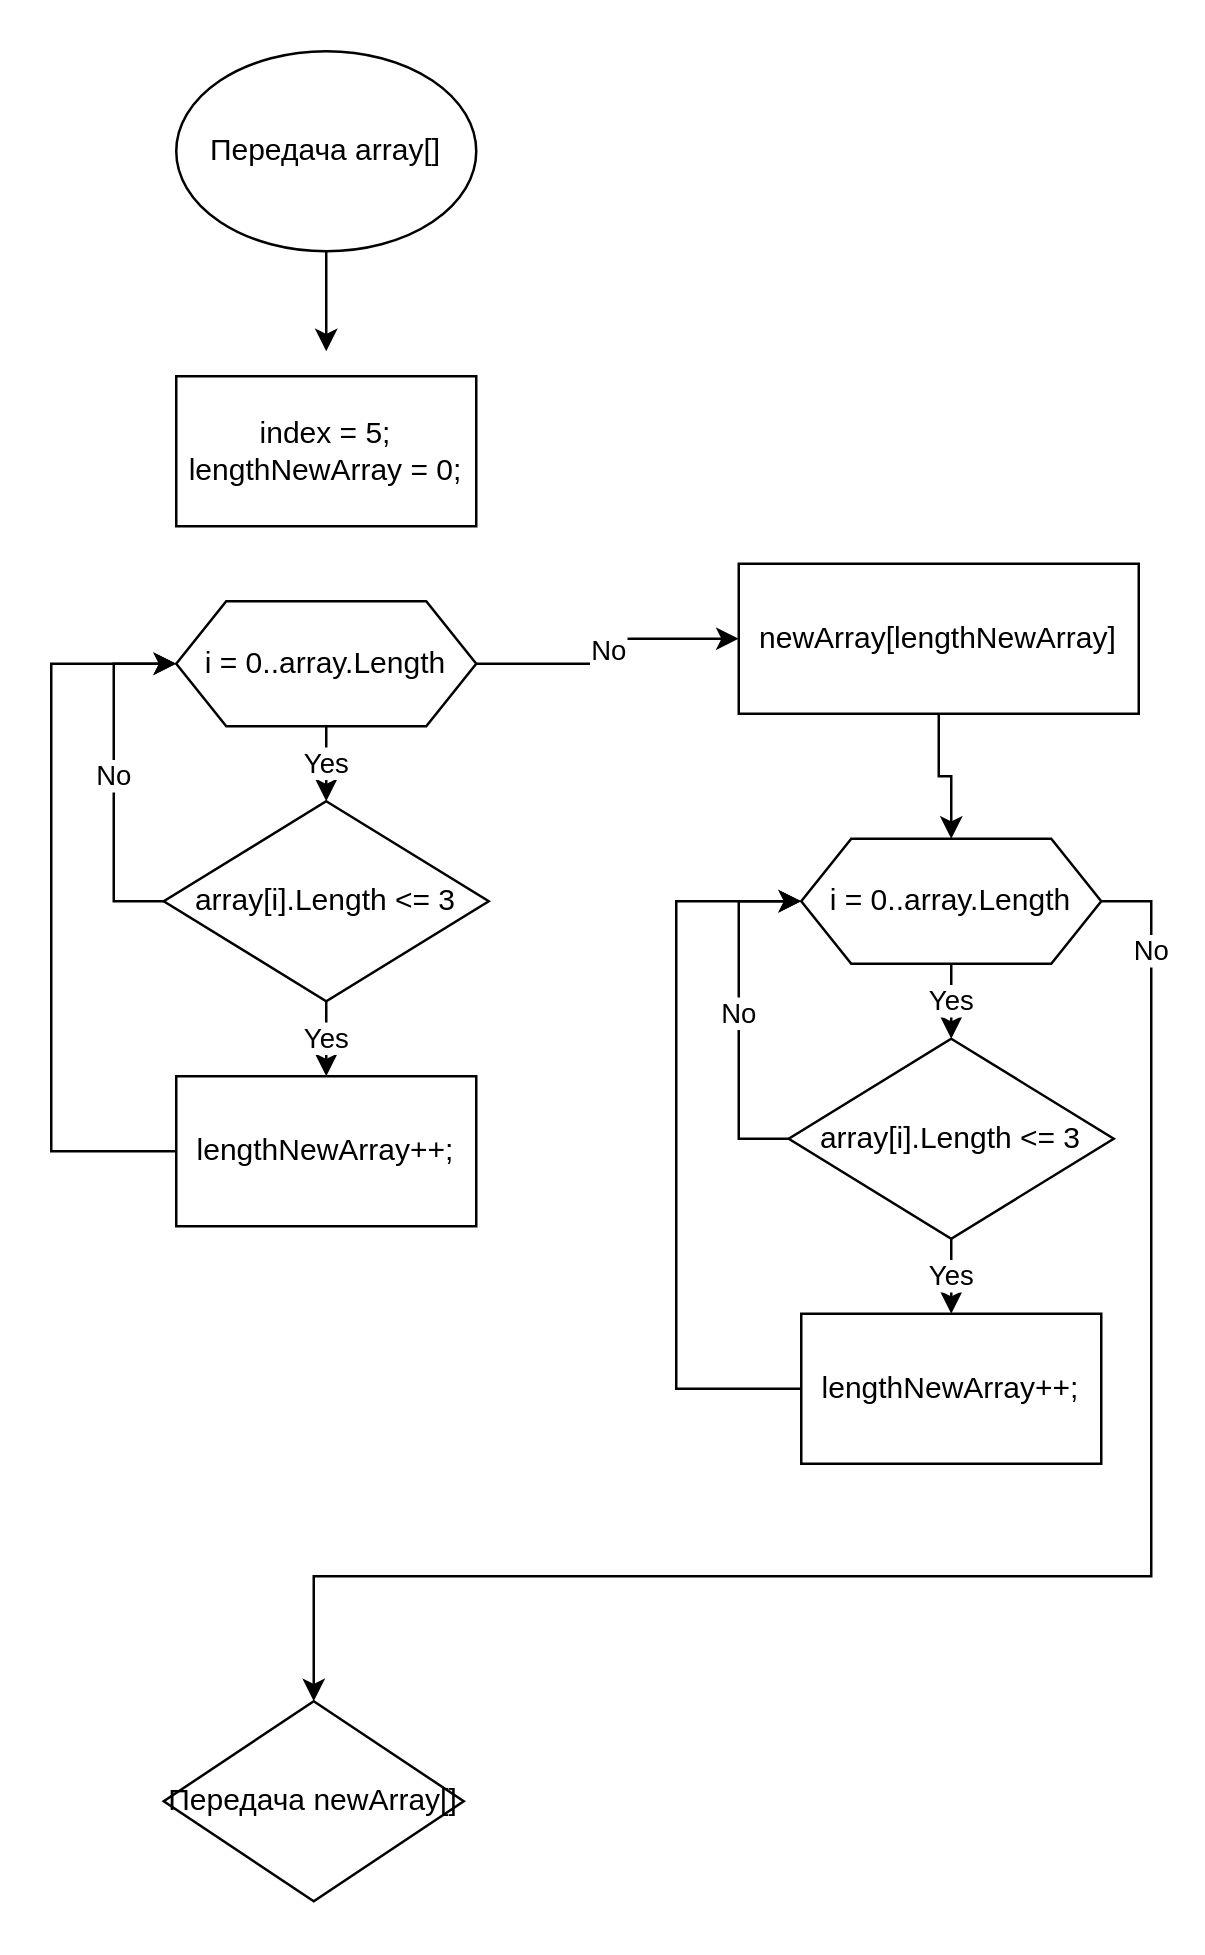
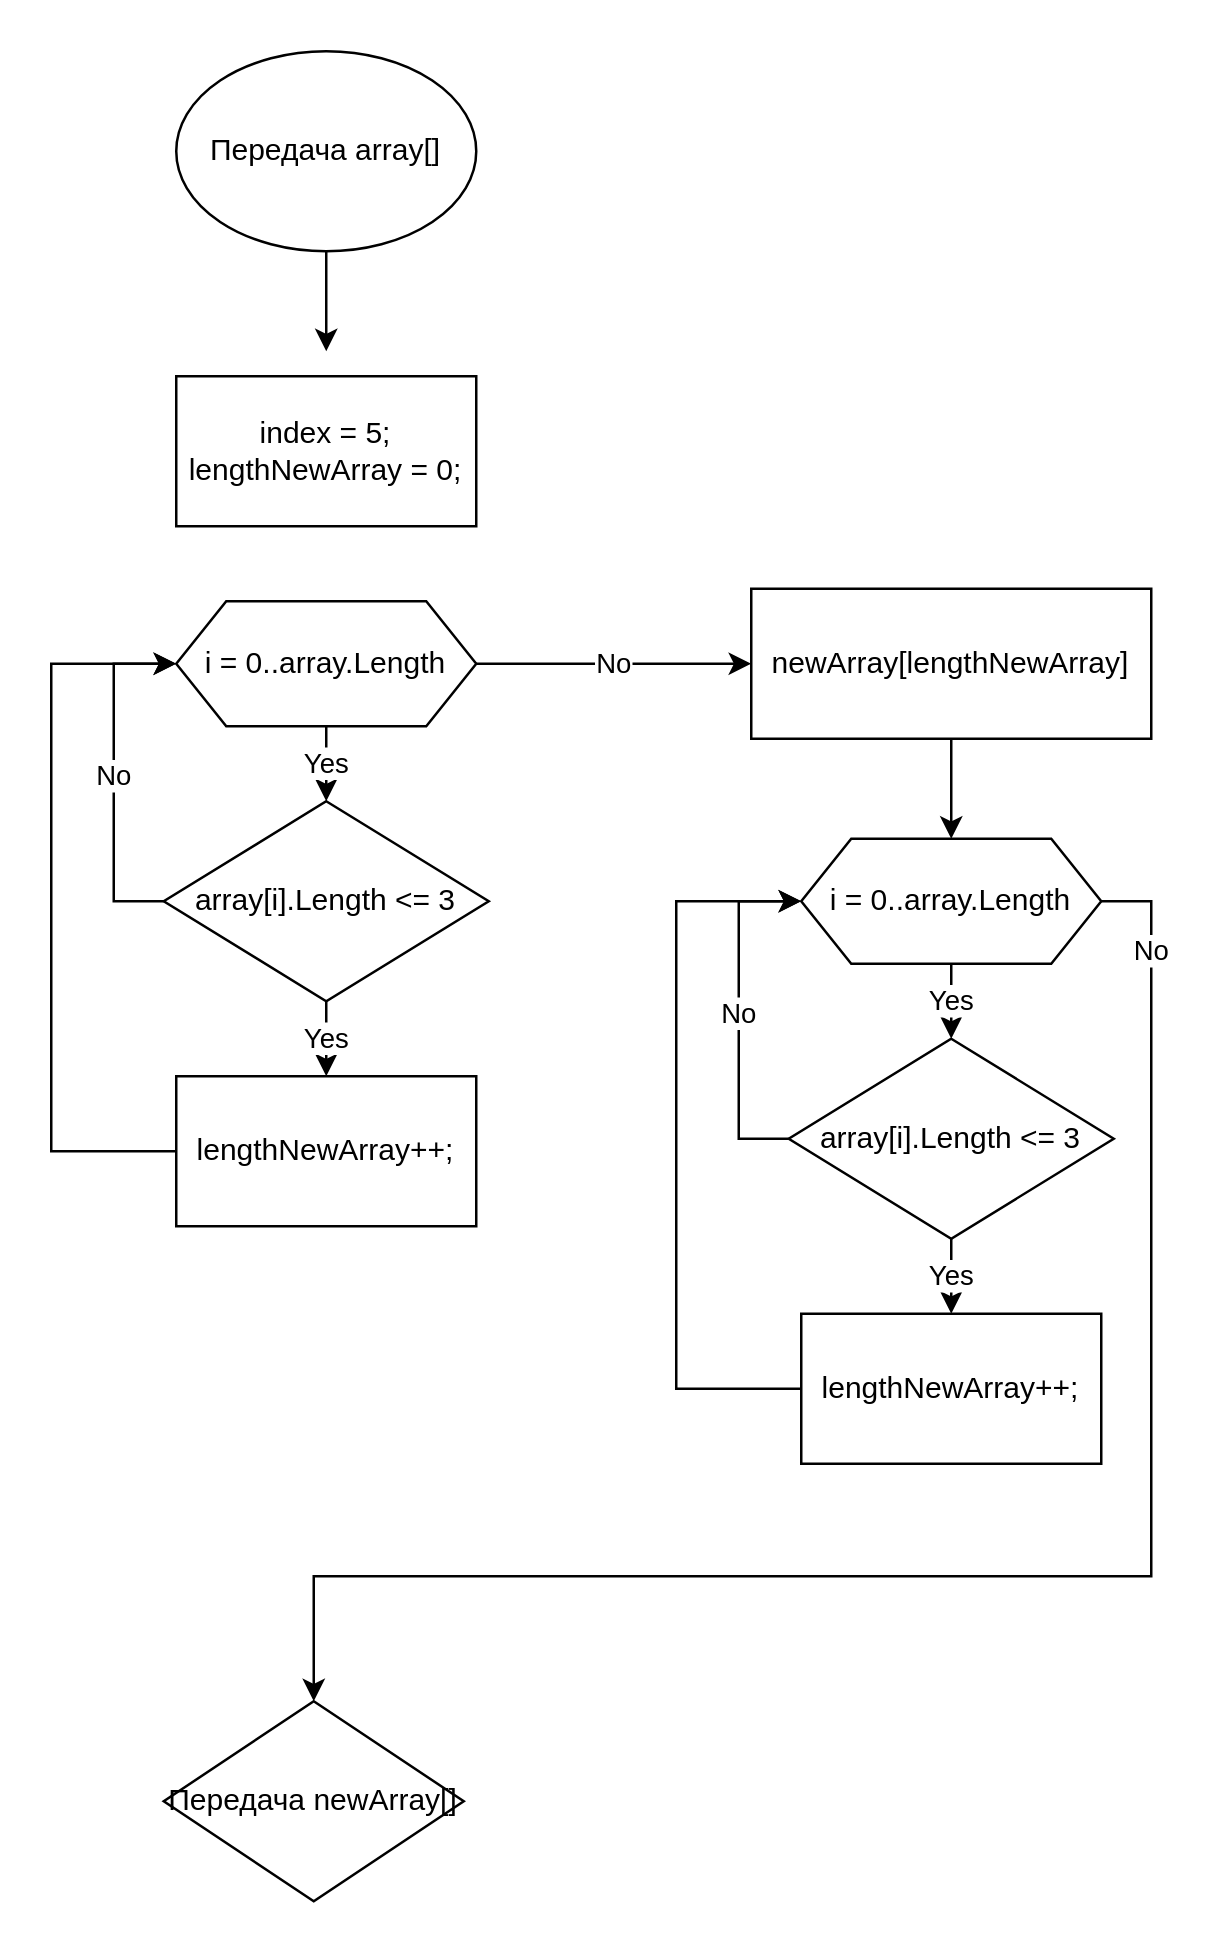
(939, 639) -> (951, 664)
